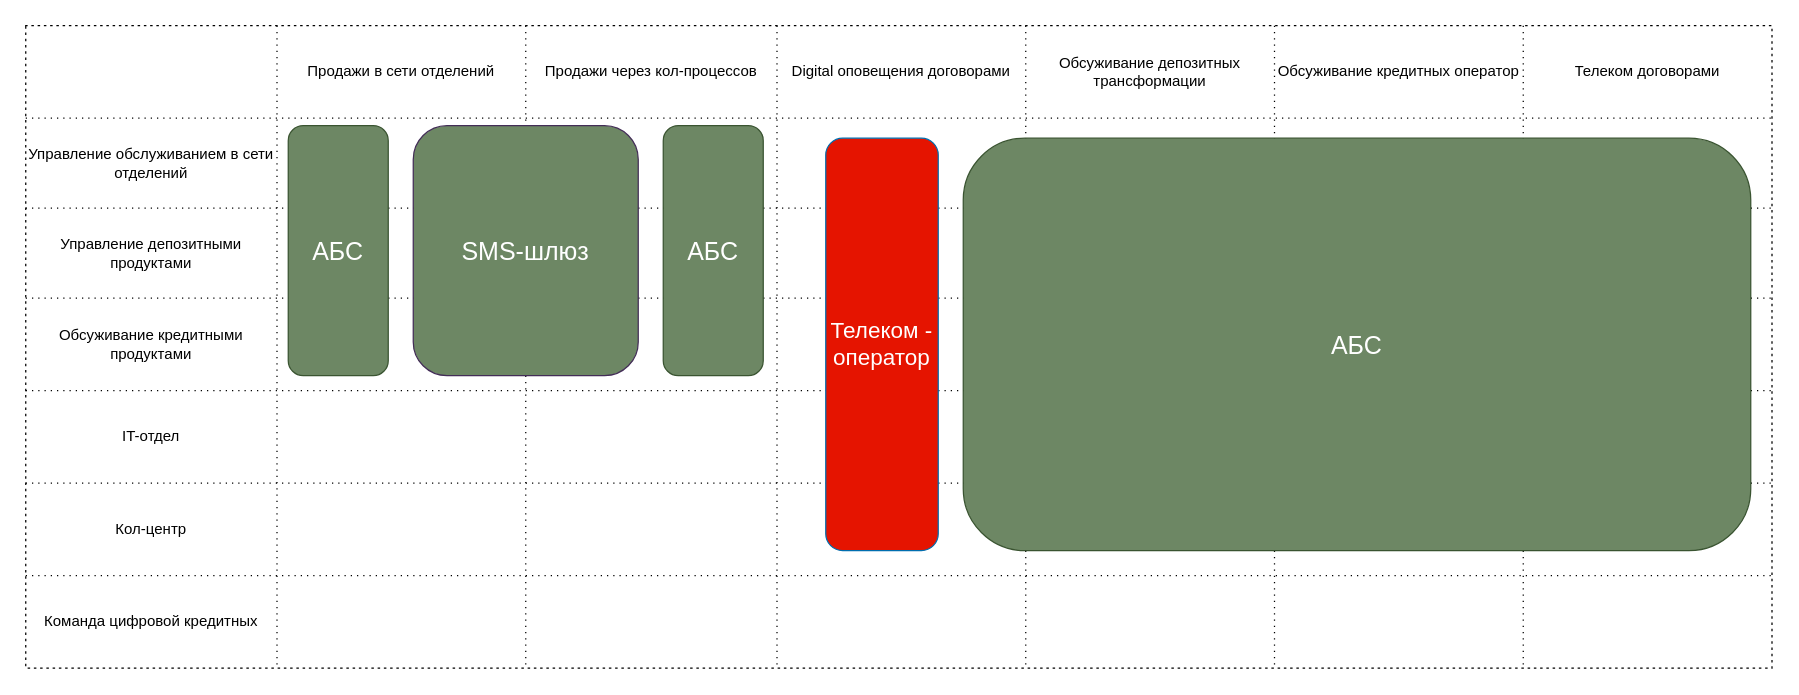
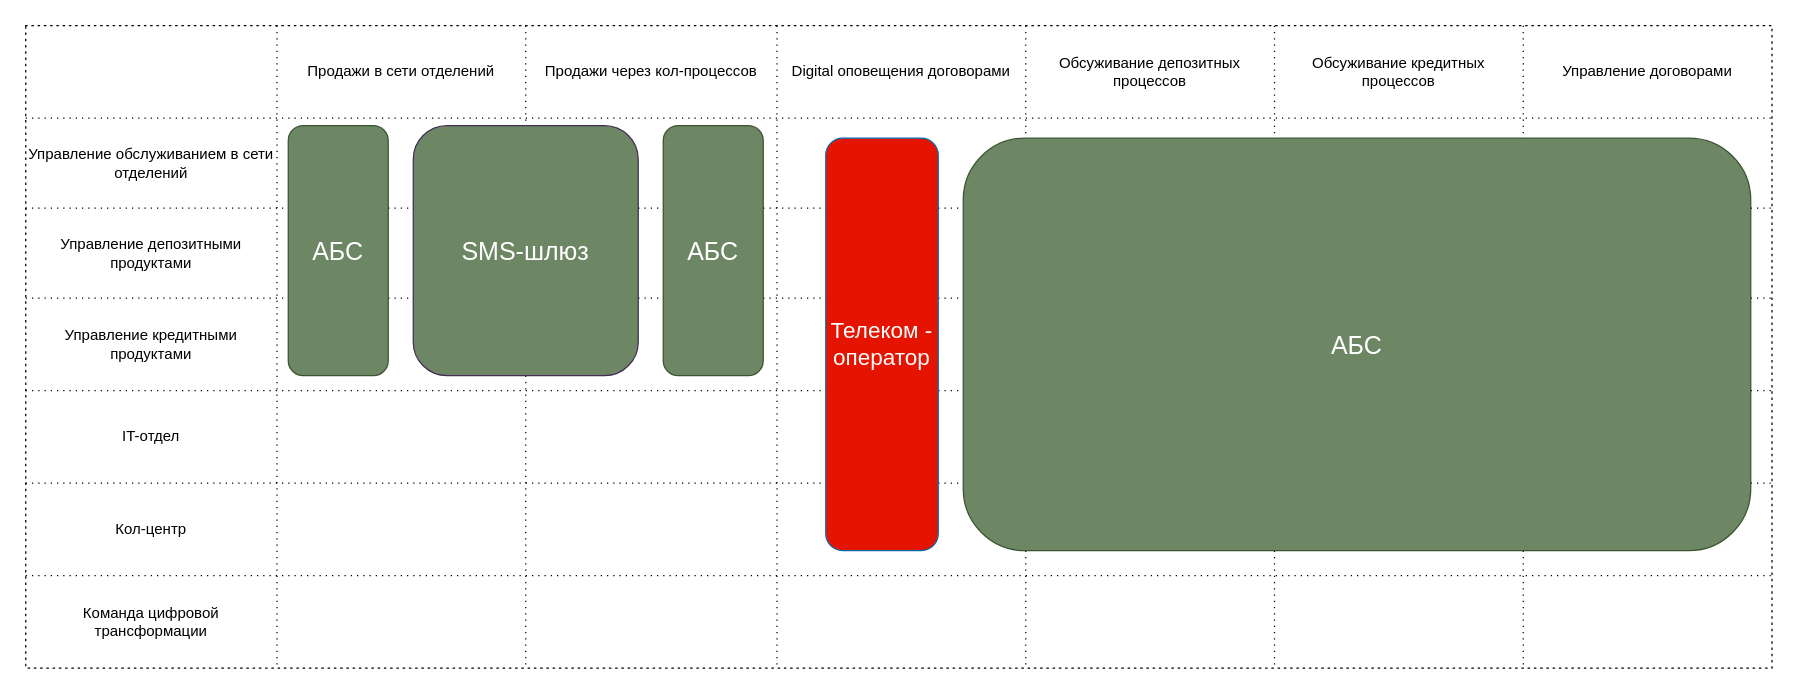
(1150, 72) -> (1150, 72)
(1399, 72) -> (1399, 72)
(1648, 72) -> (1648, 72)
(151, 344) -> (151, 344)
(151, 622) -> (151, 622)
